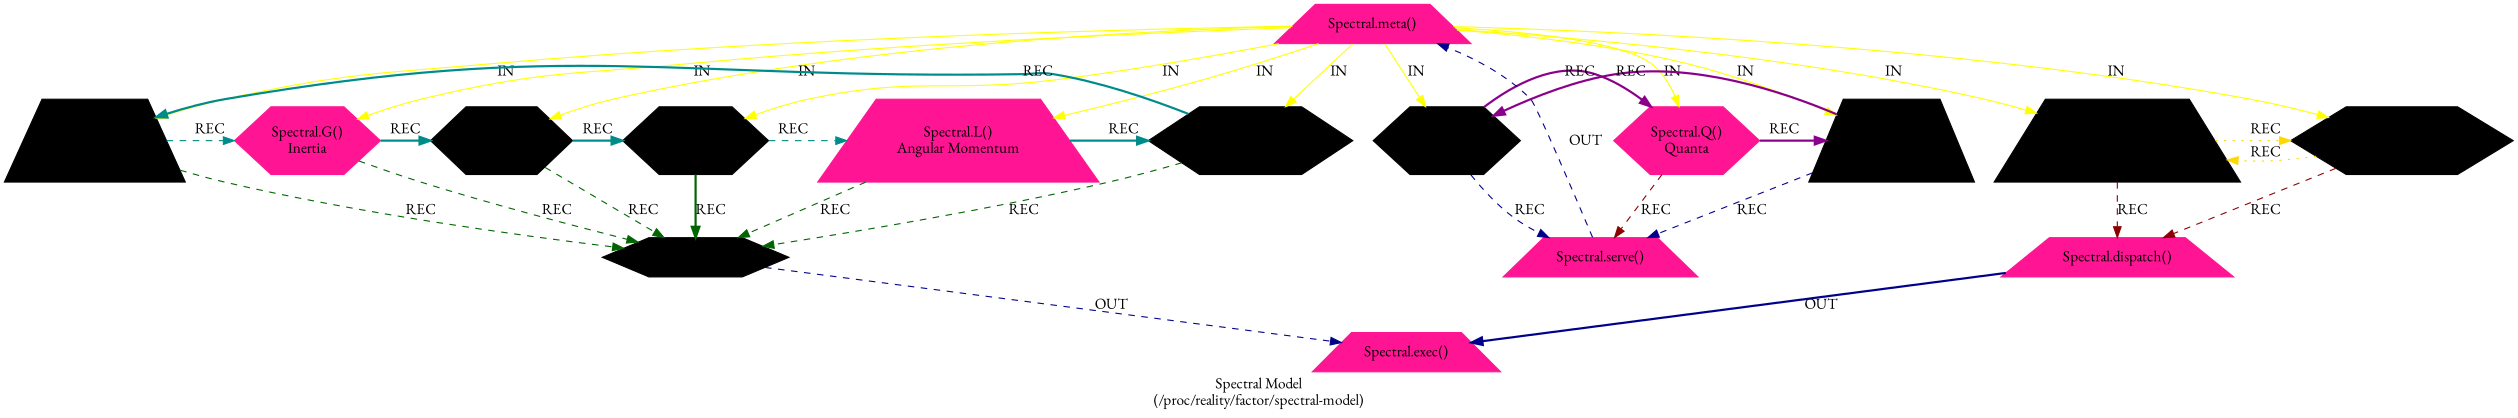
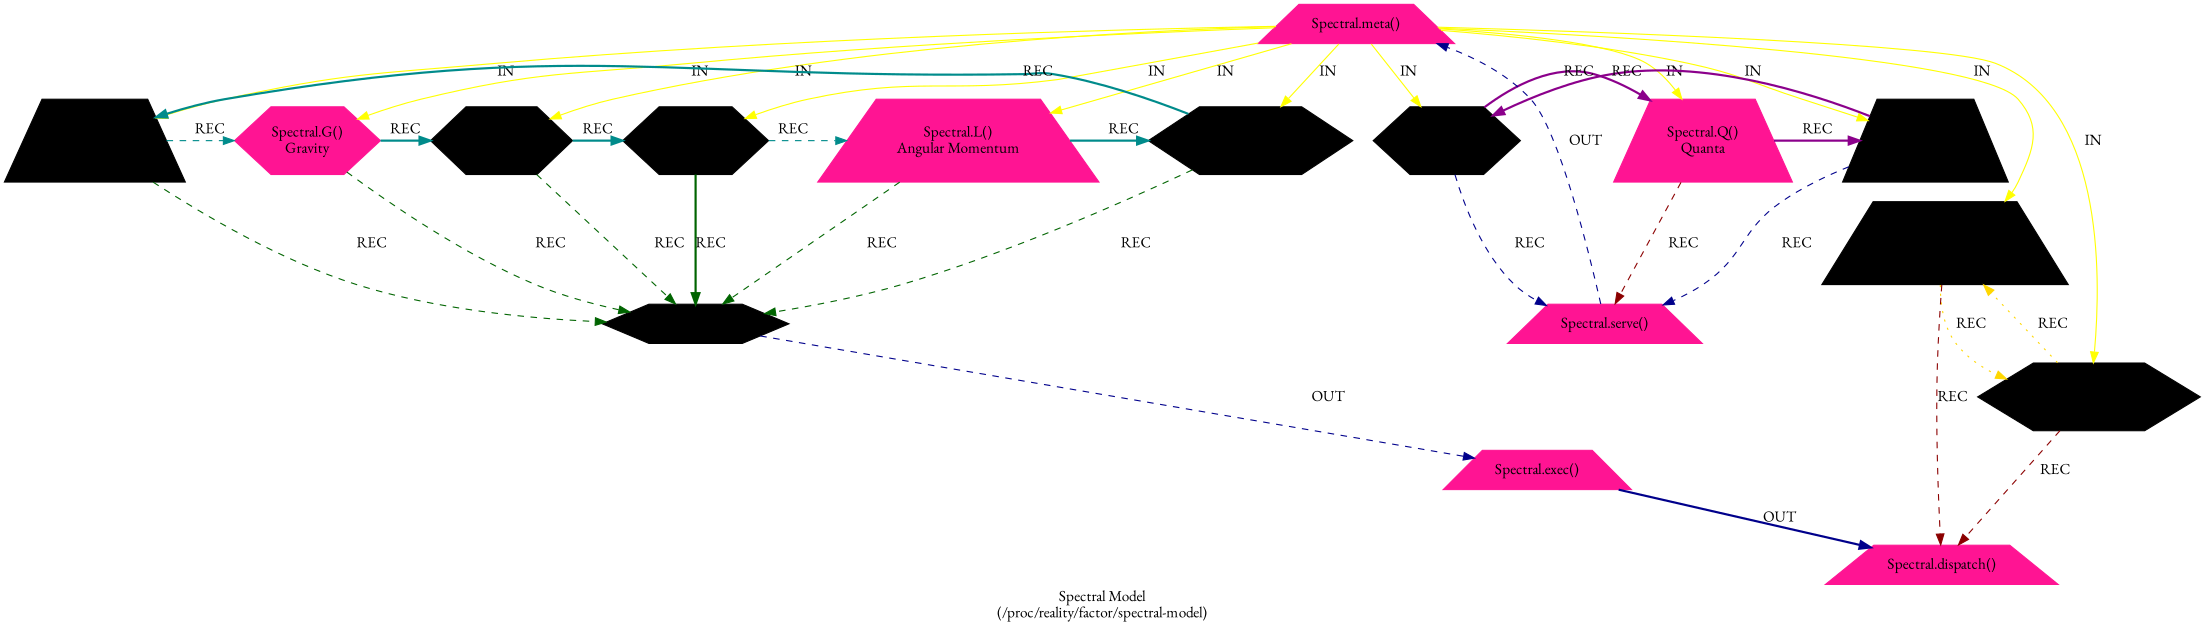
(307, 141) -> (307, 141)
(1687, 141) -> (1703, 141)
(1744, 307) -> (1739, 517)
